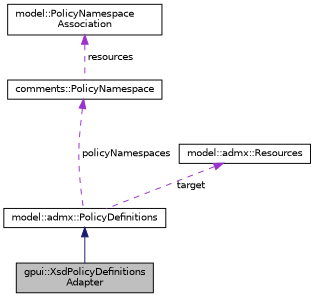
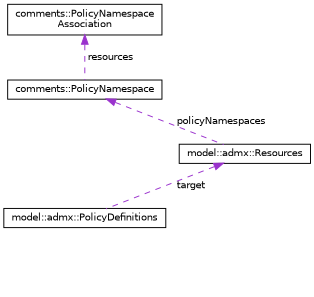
(85, 20) -> (85, 20)
(79, 159) -> (170, 124)
(85, 278) -> none
